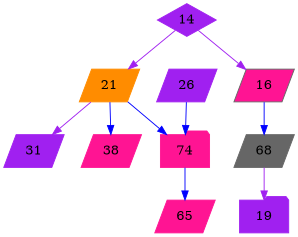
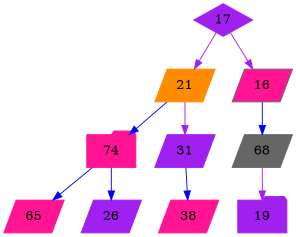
(187, 20) -> (223, 20)
(110, 114) -> (187, 179)
(186, 114) -> (111, 179)
